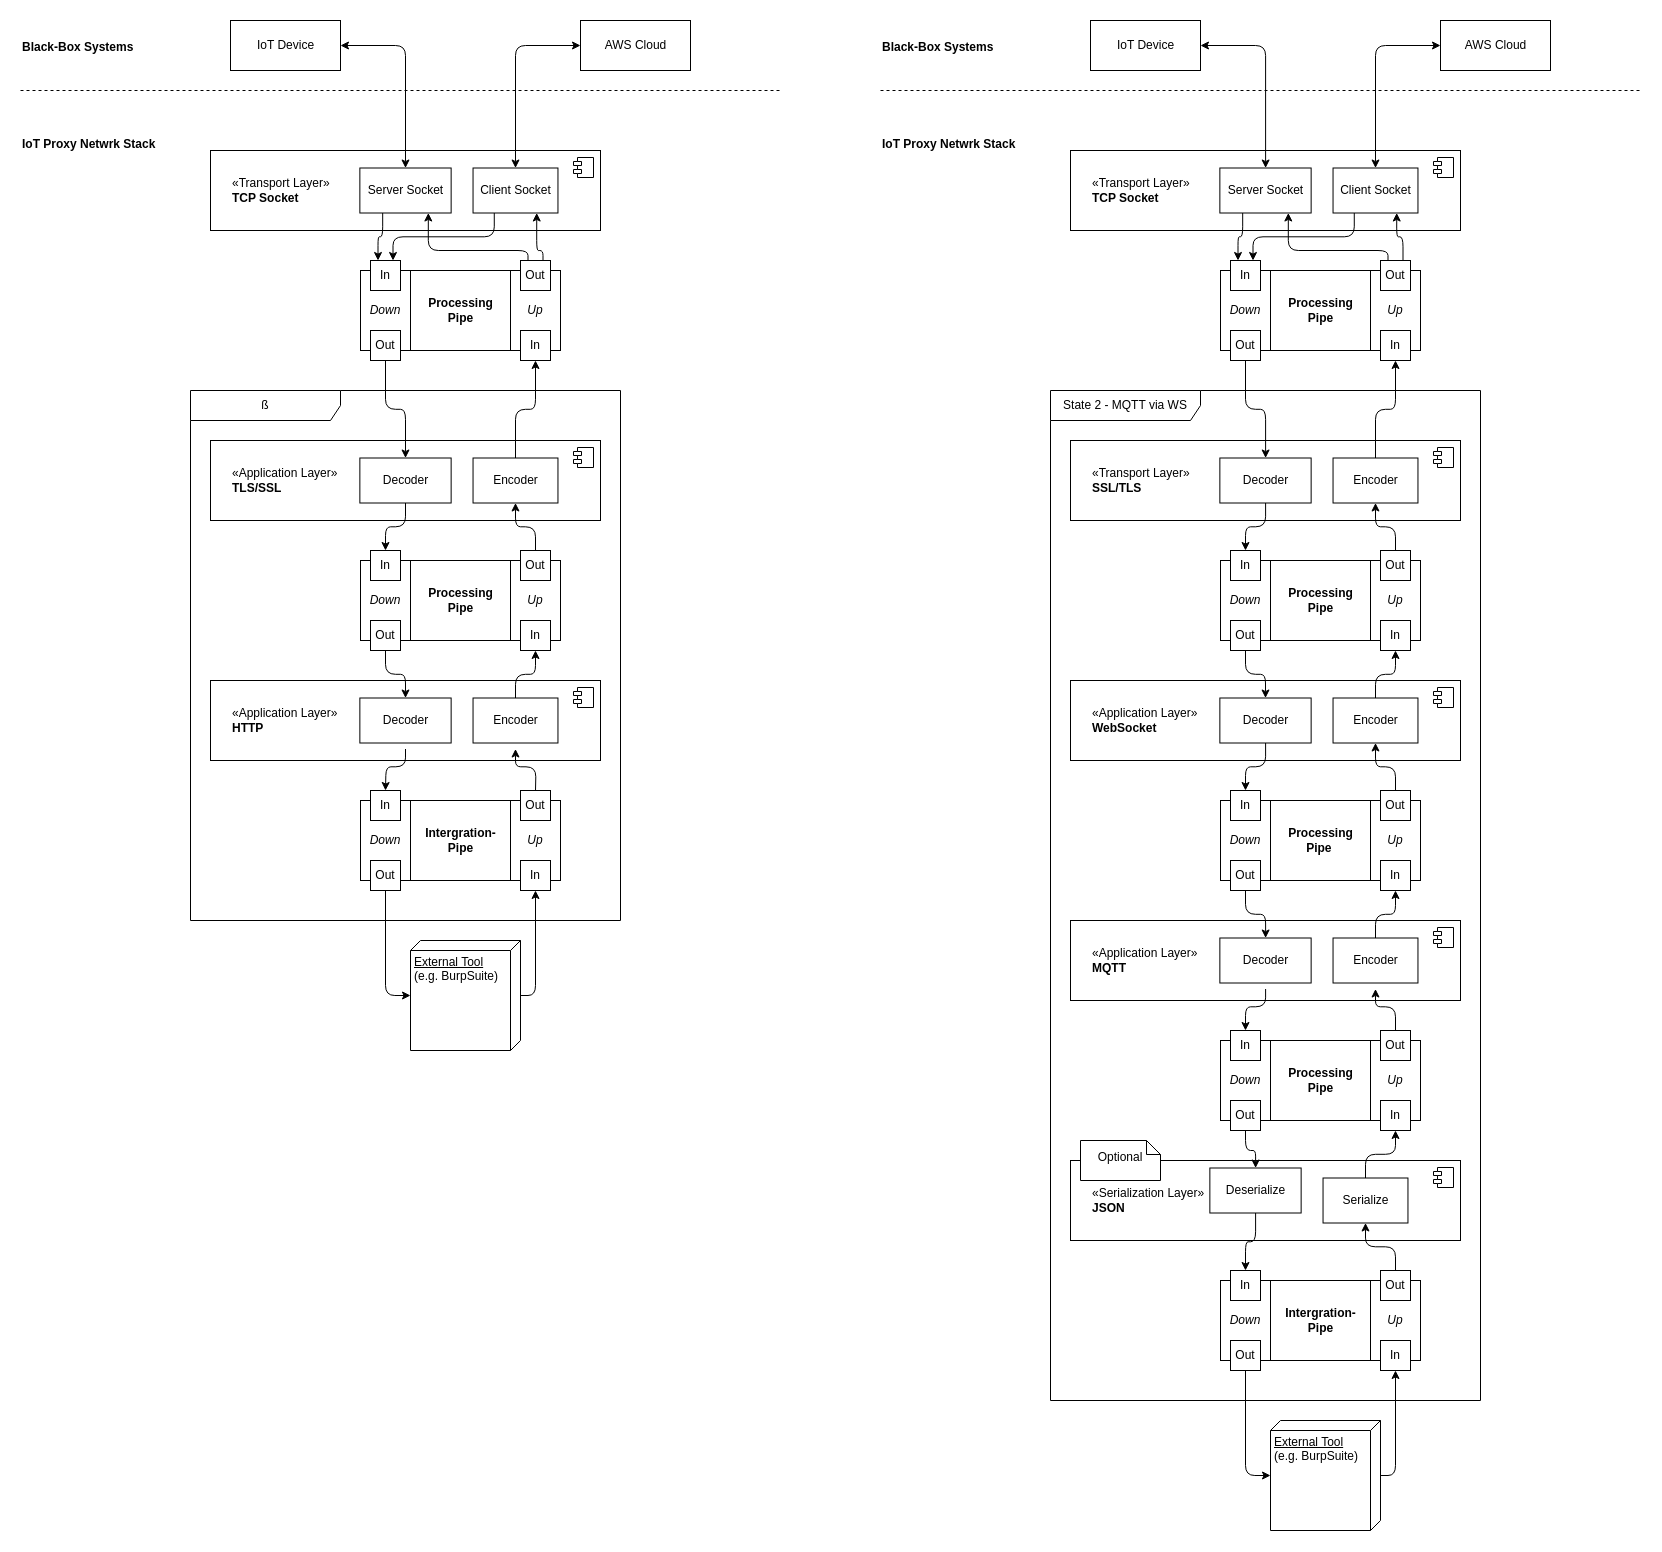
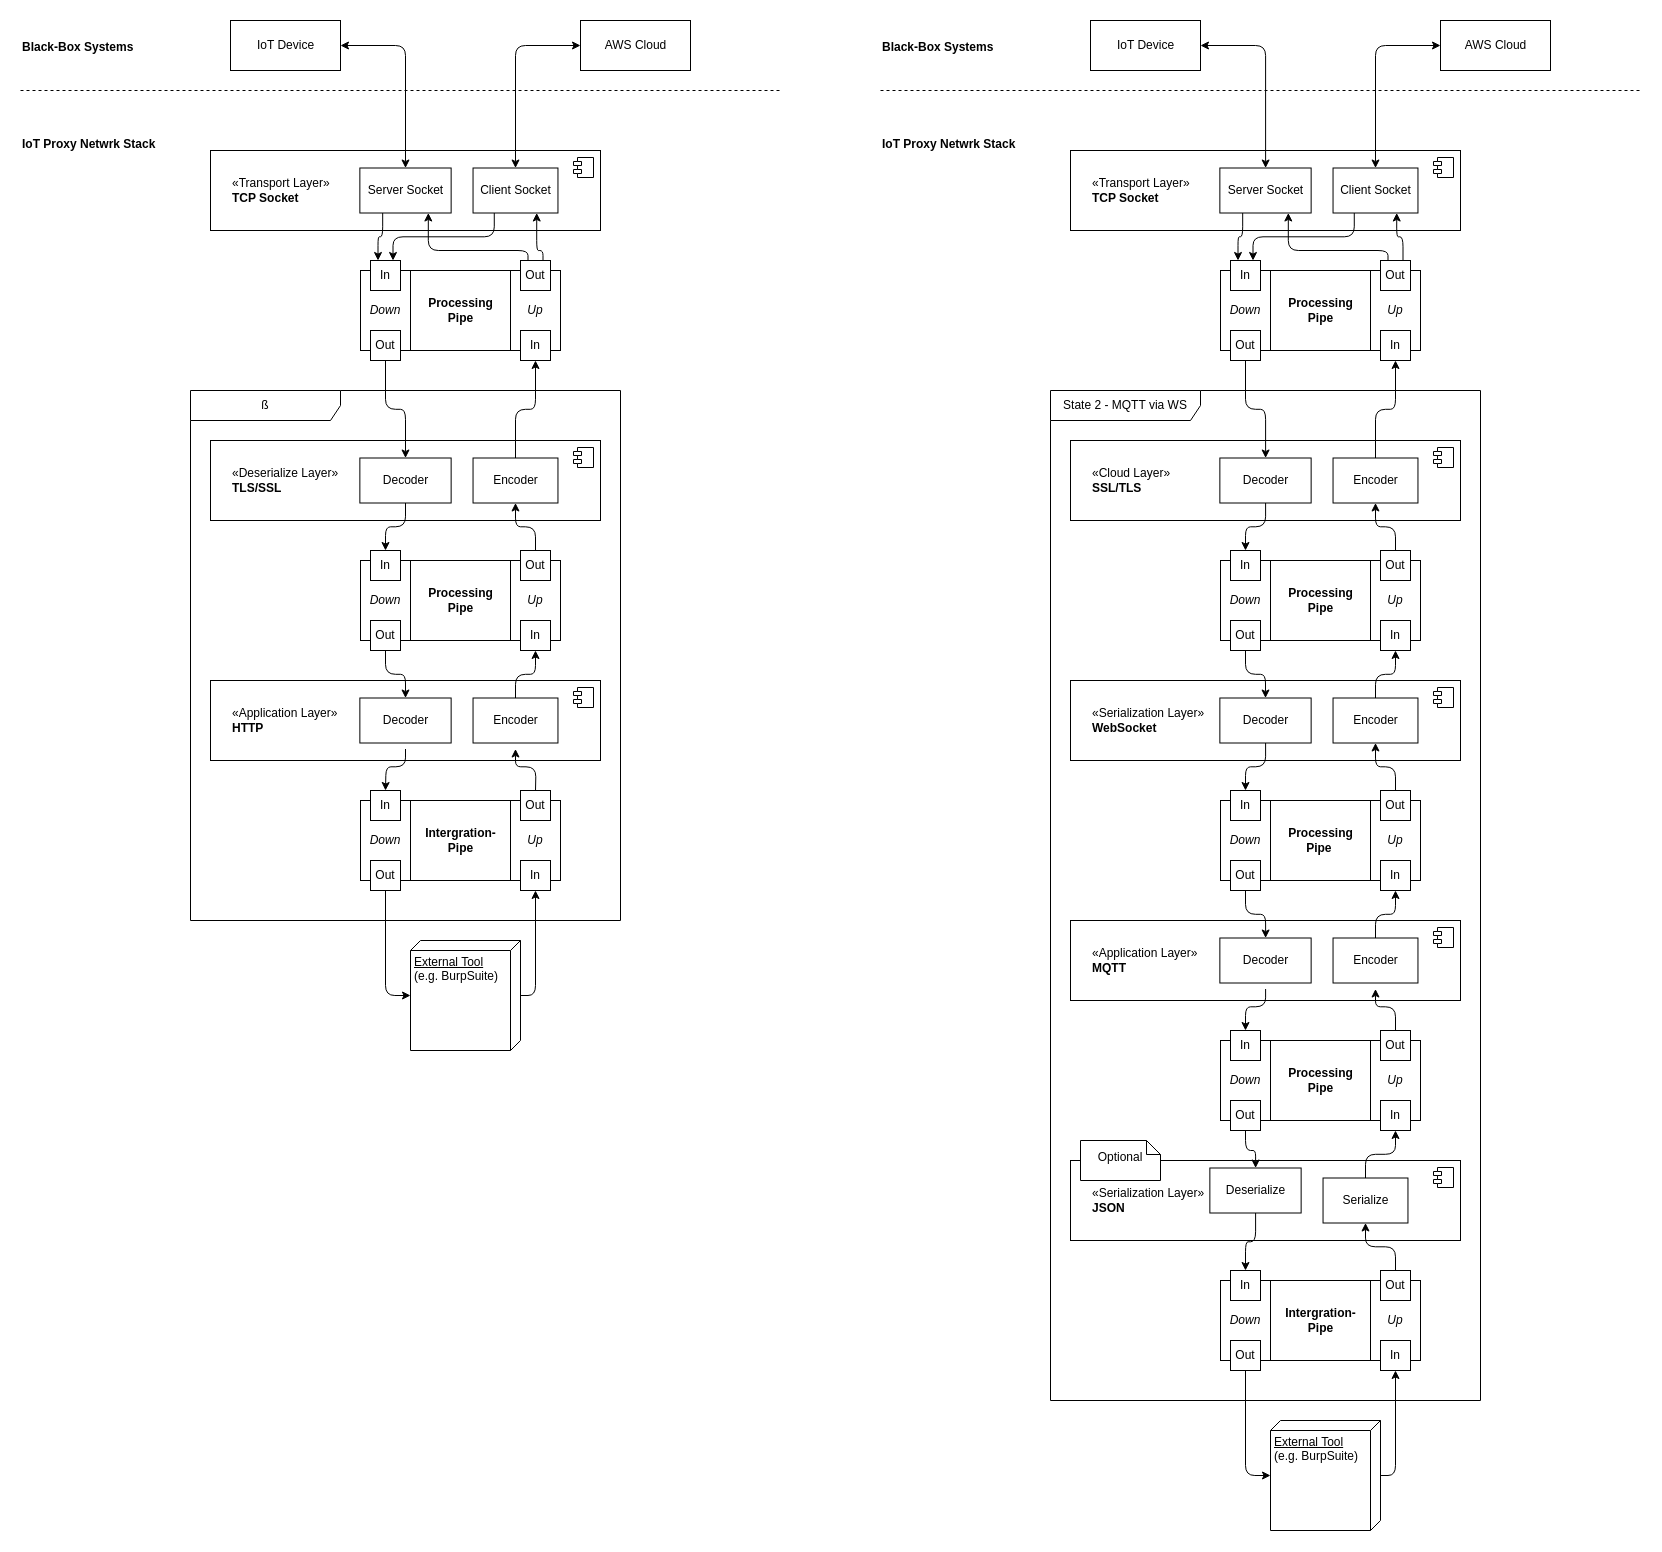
(290, 481) -> (290, 481)
(1148, 481) -> (1133, 481)
(1150, 721) -> (1155, 721)
